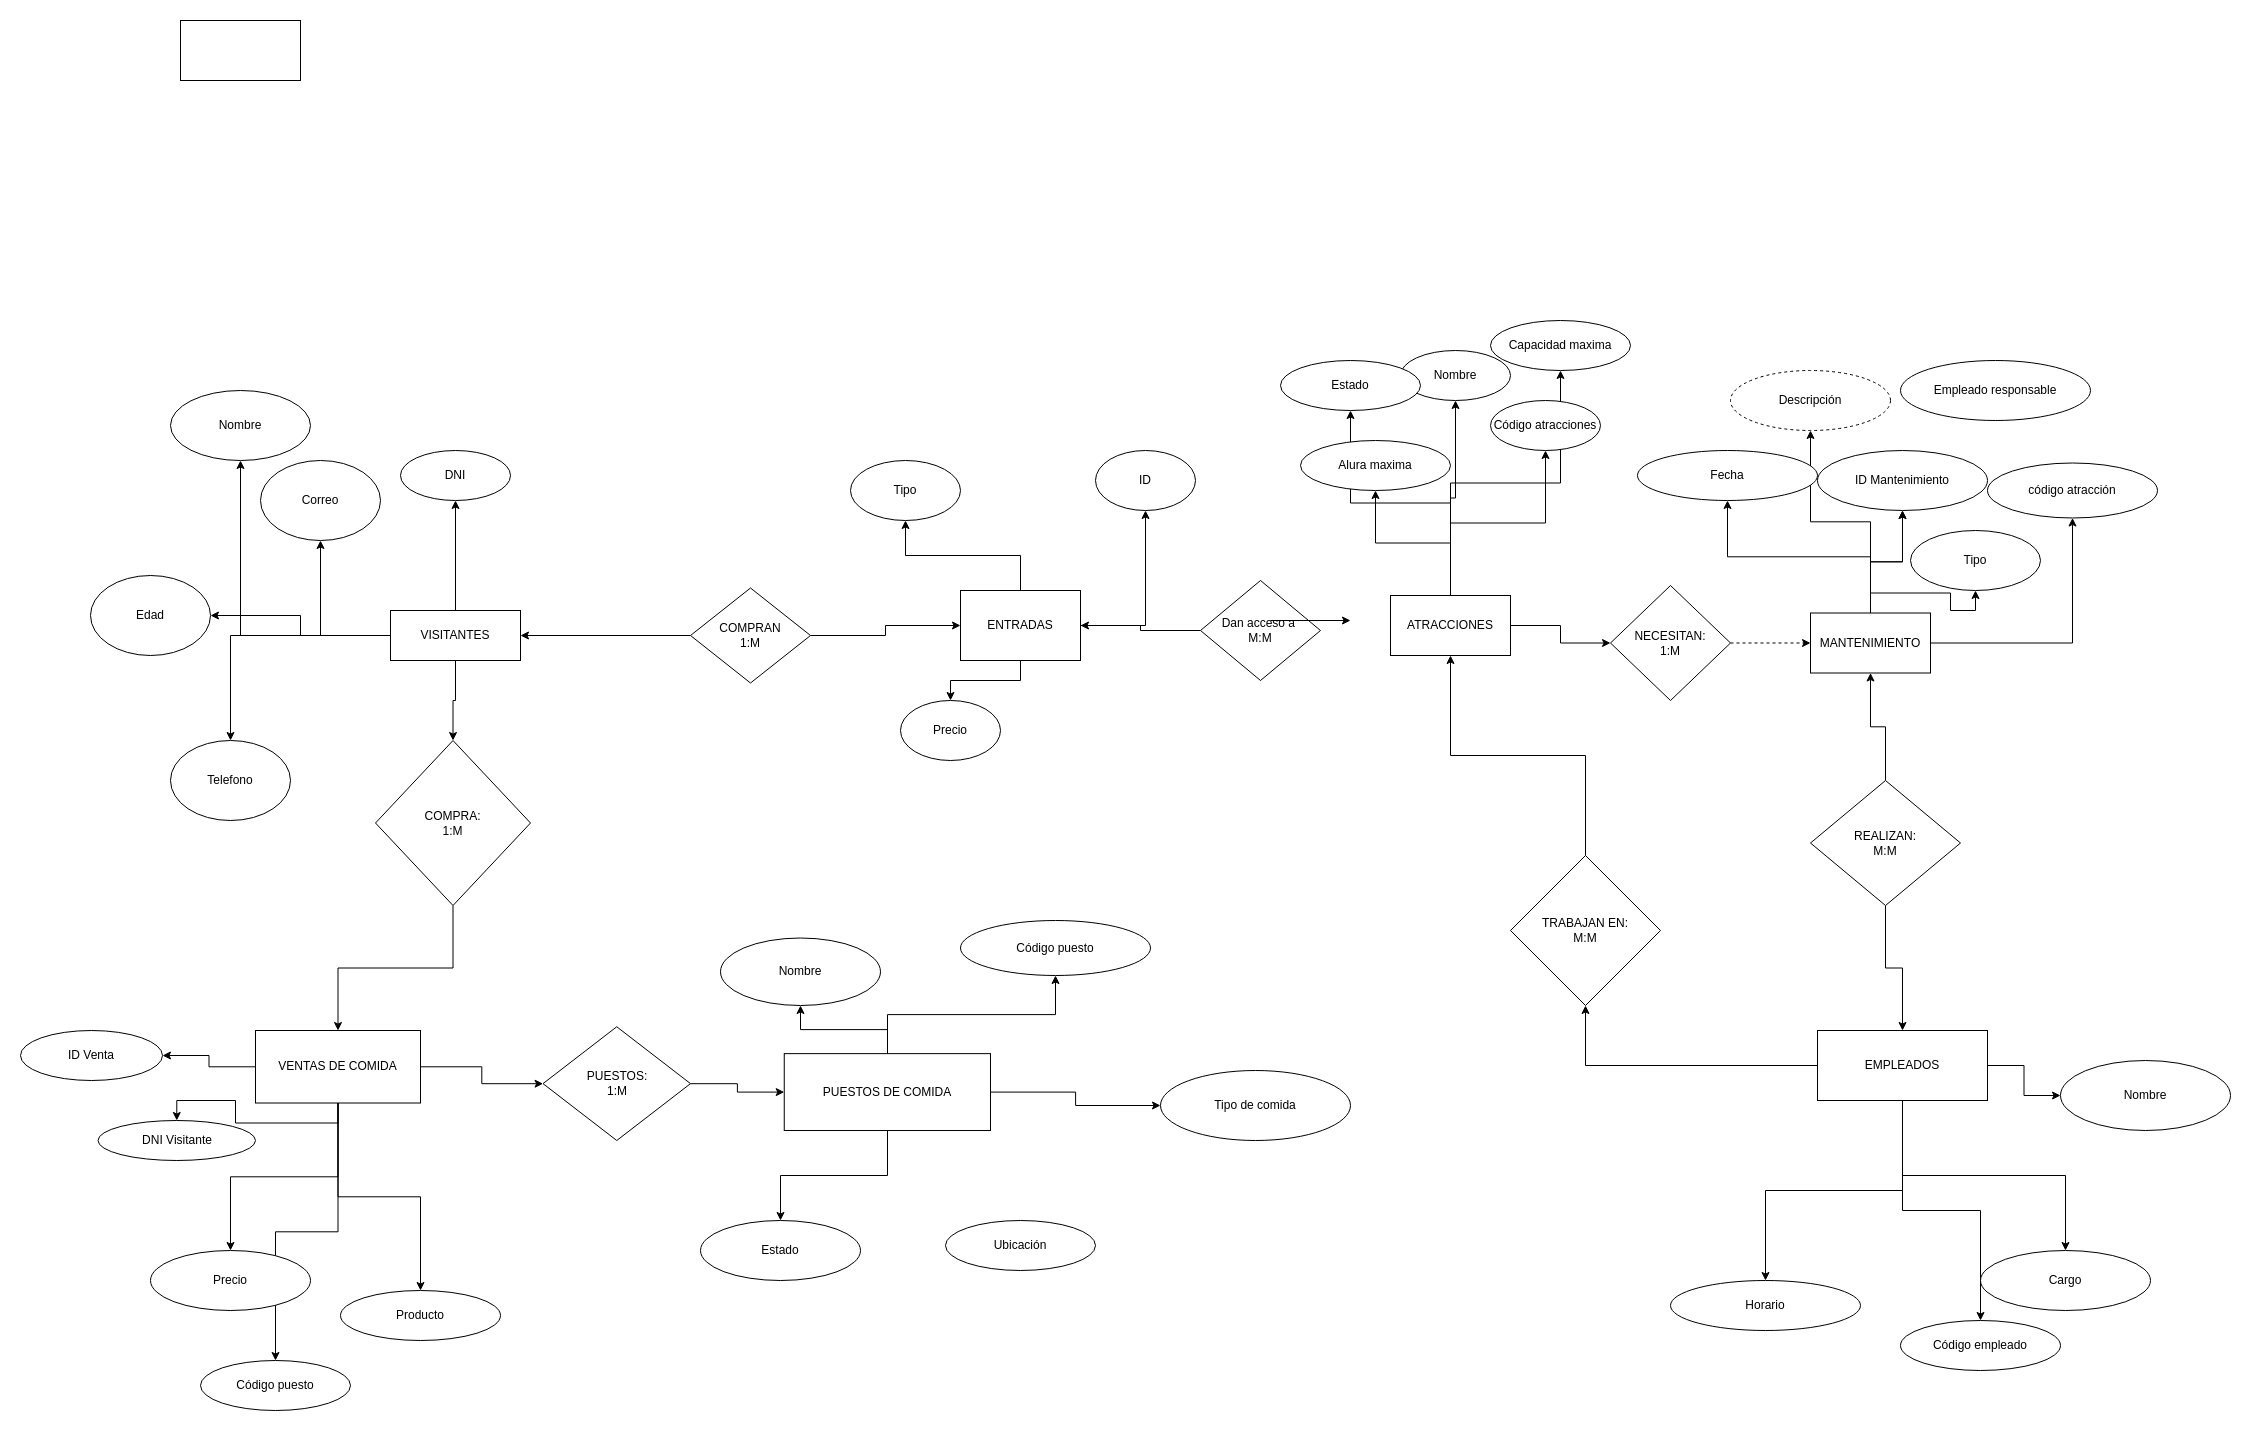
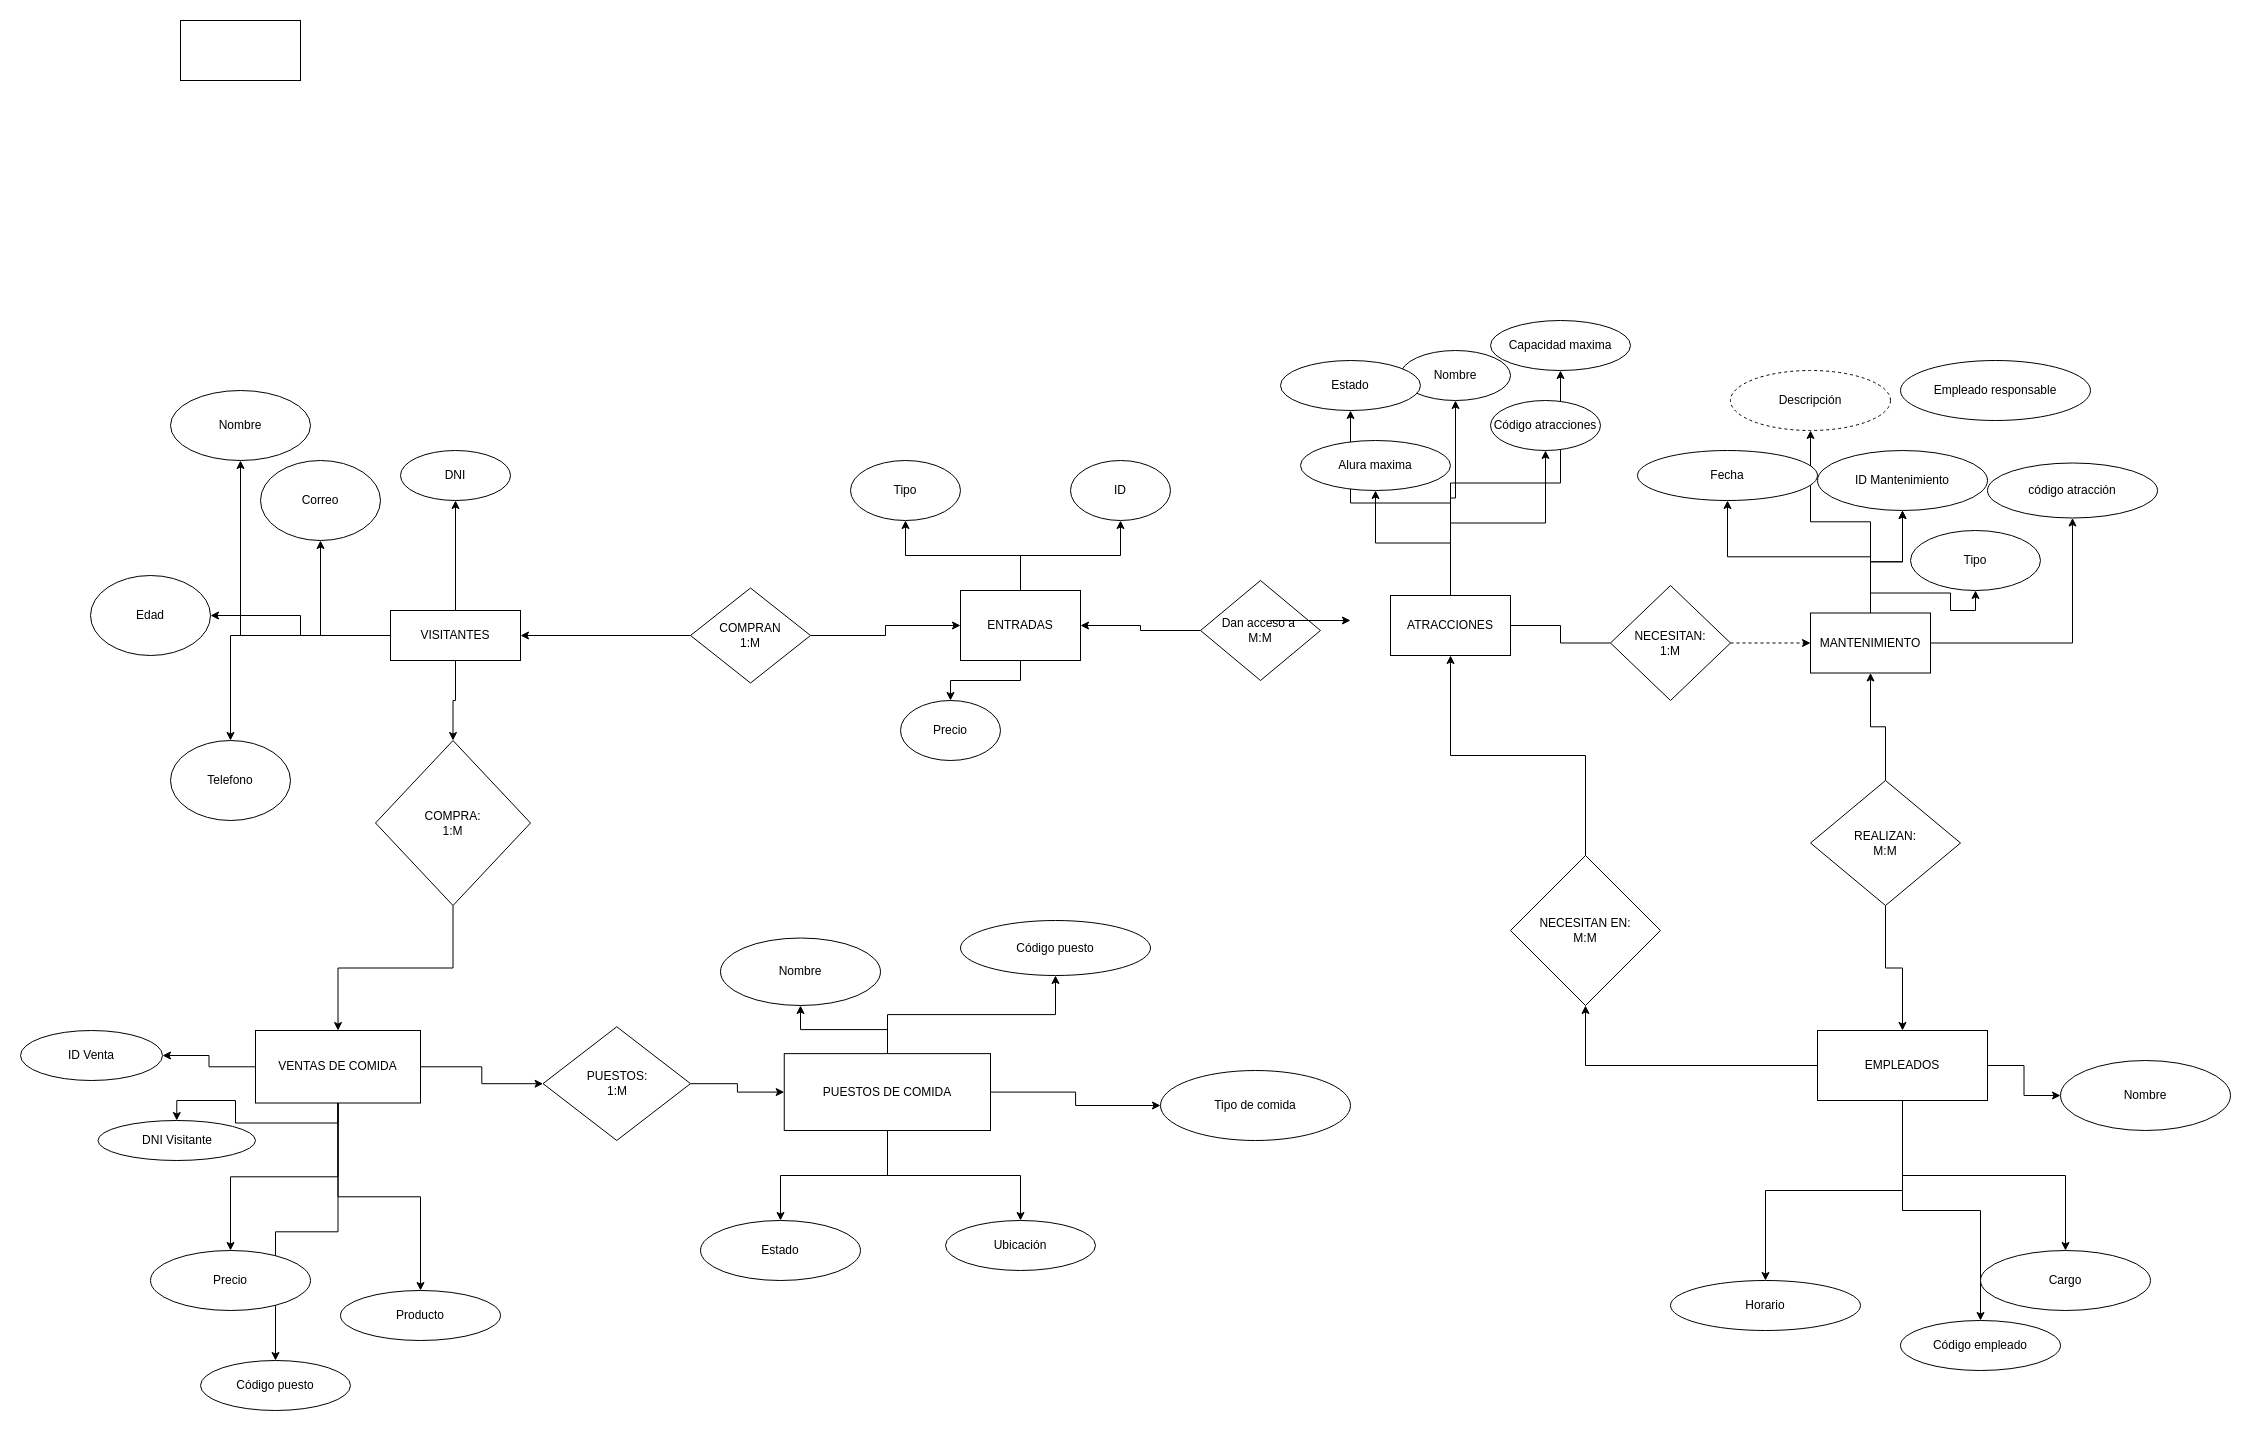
(1146, 481) -> (1121, 491)
(1602, 643) -> (1604, 643)
(1586, 931) -> (1586, 931)
none -> (973, 1176)
